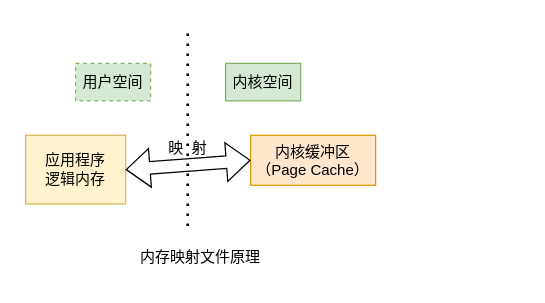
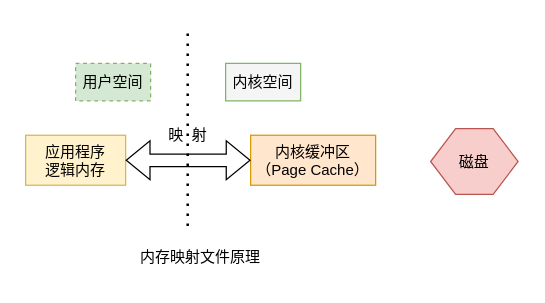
(263, 82) -> (263, 82)
(188, 148) -> (188, 135)
none -> (474, 161)
(76, 169) -> (76, 160)
